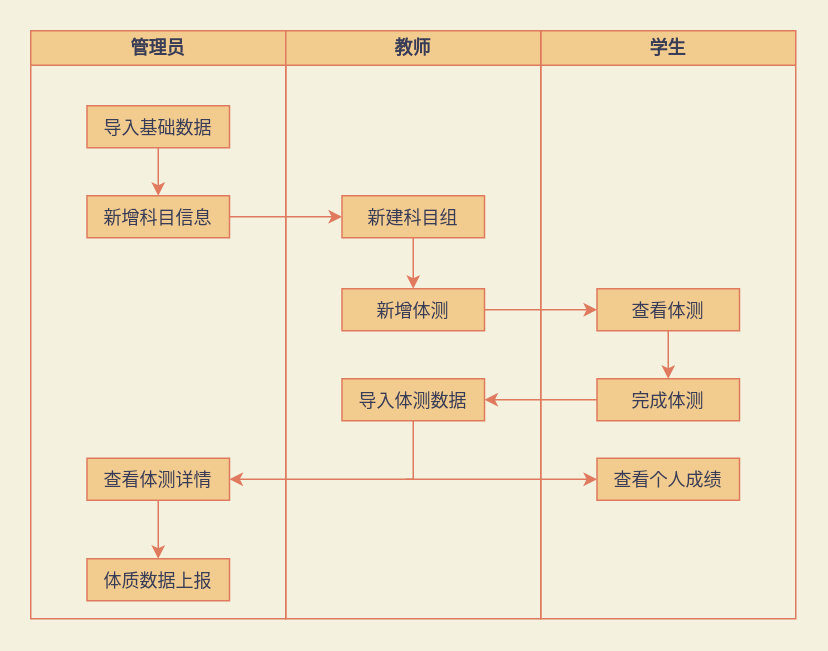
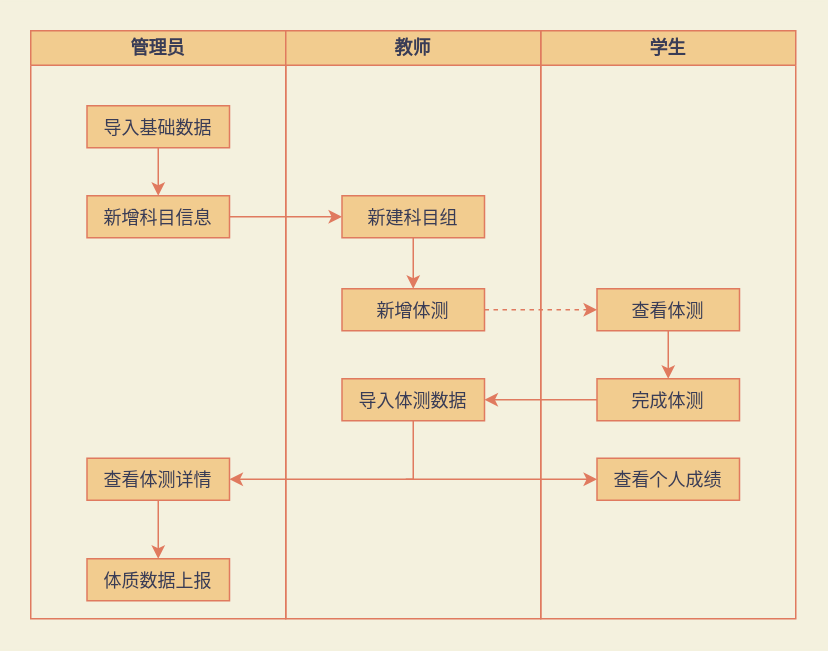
(535, 310) -> (535, 310)
